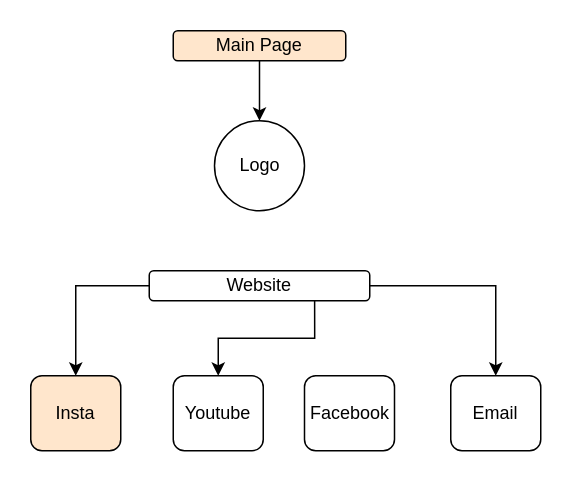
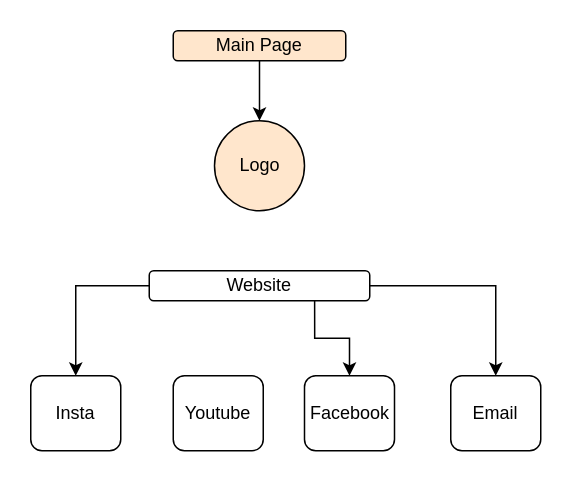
(260, 166) -> (260, 166)
(254, 338) -> (344, 338)
(76, 413) -> (76, 413)
